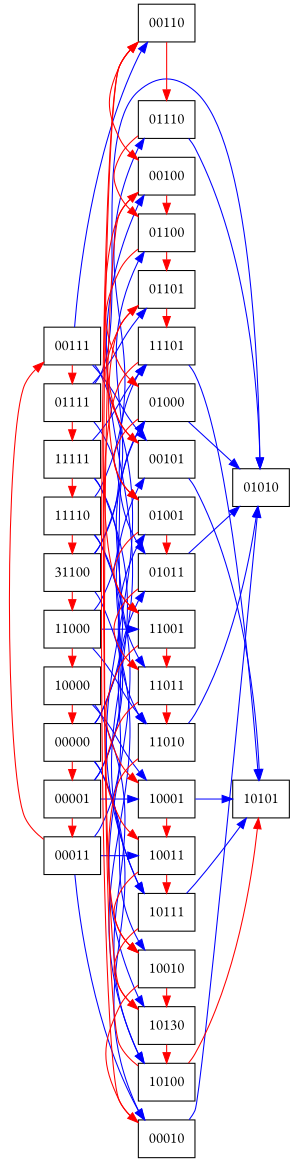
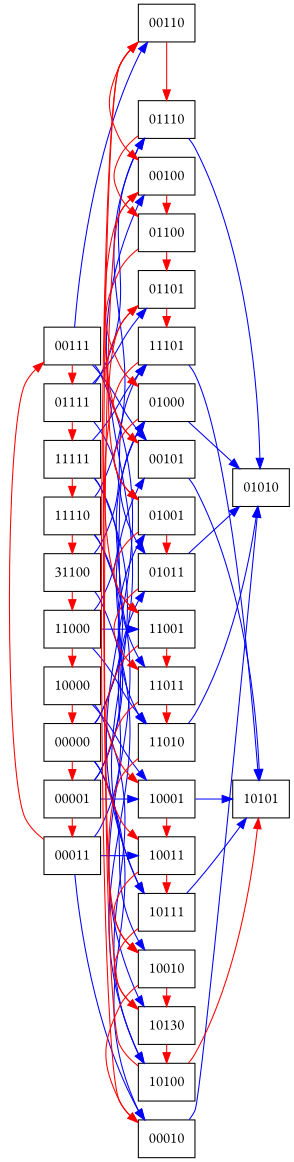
(199, 97) -> (120, 266)
(120, 408) -> none
